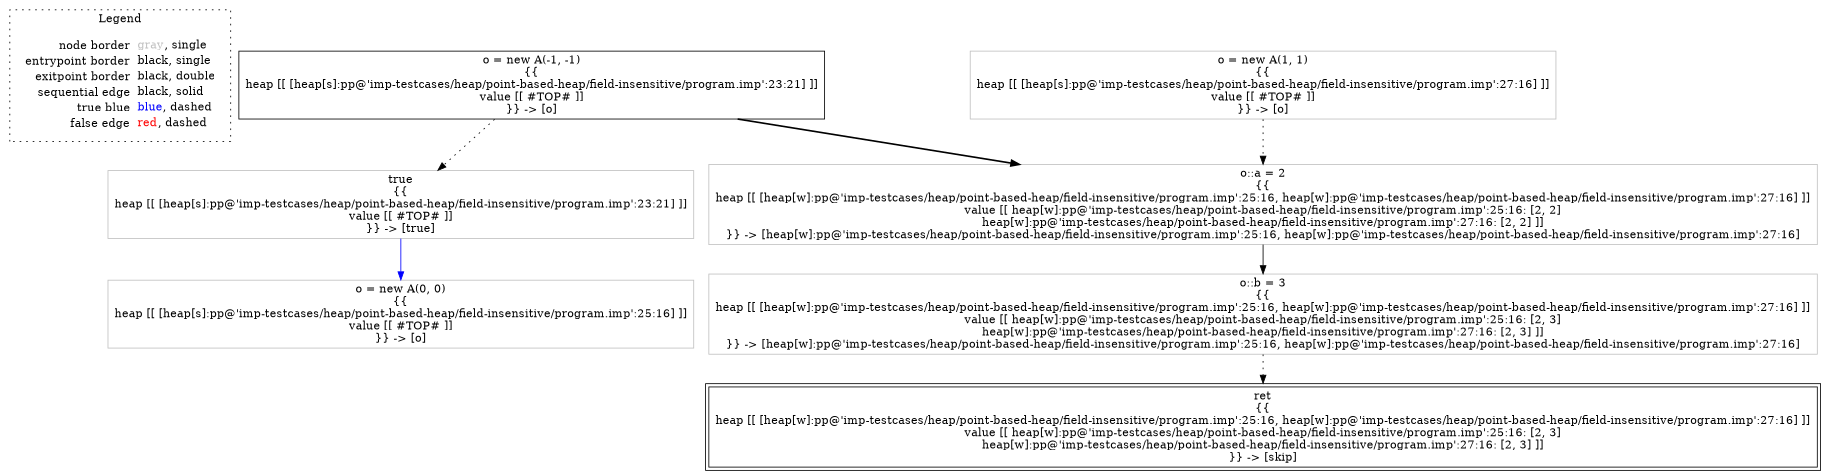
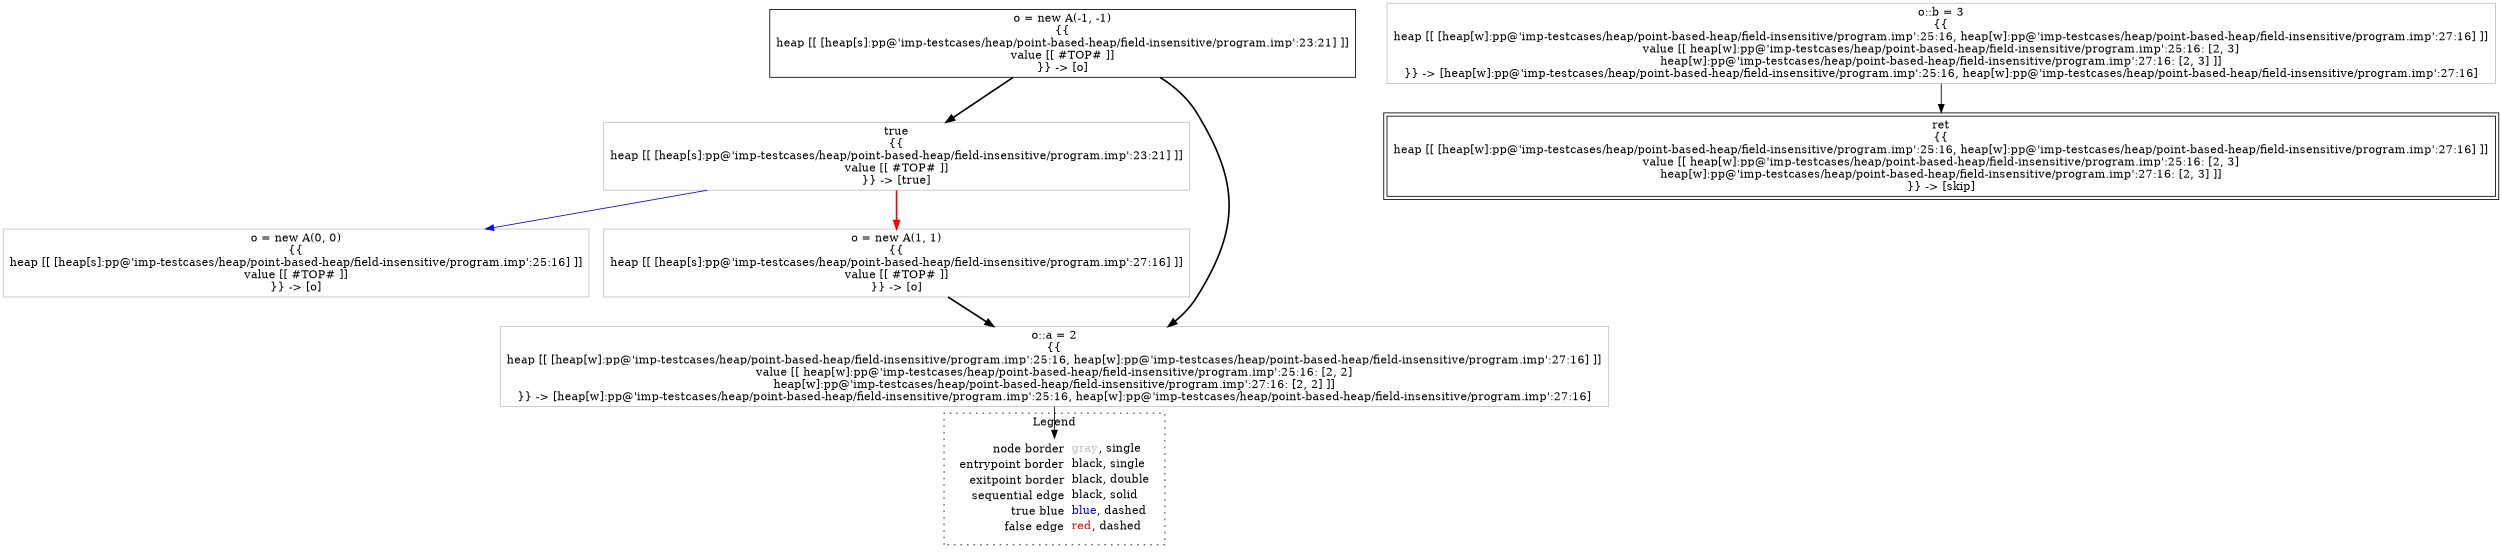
(1263, 138) -> (967, 309)
(469, 142) -> (983, 97)
none -> (897, 205)
(1263, 255) -> (1054, 418)
(1263, 365) -> (1941, 94)
